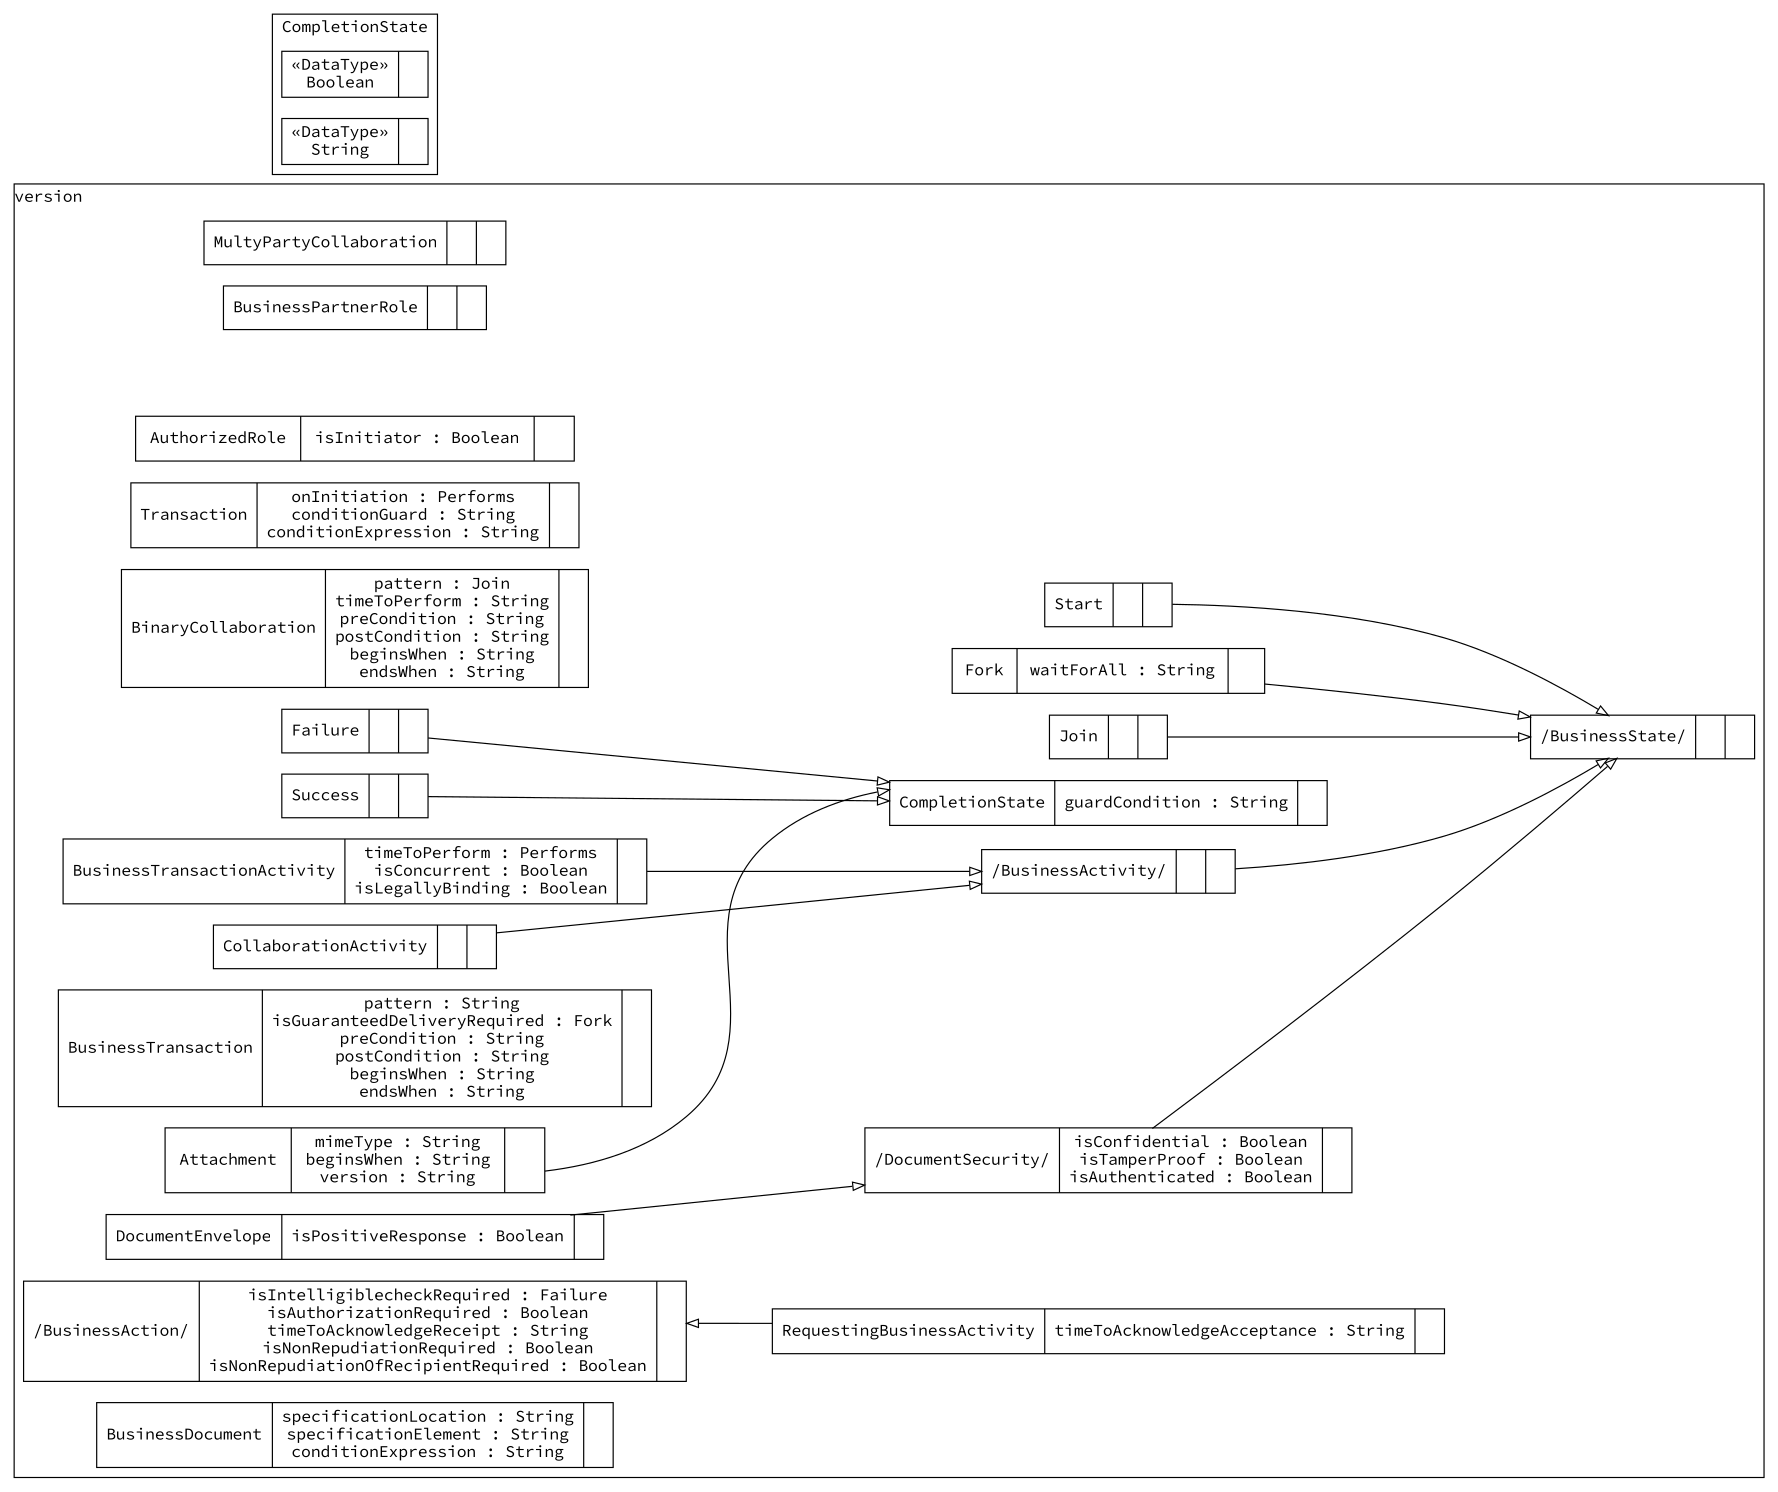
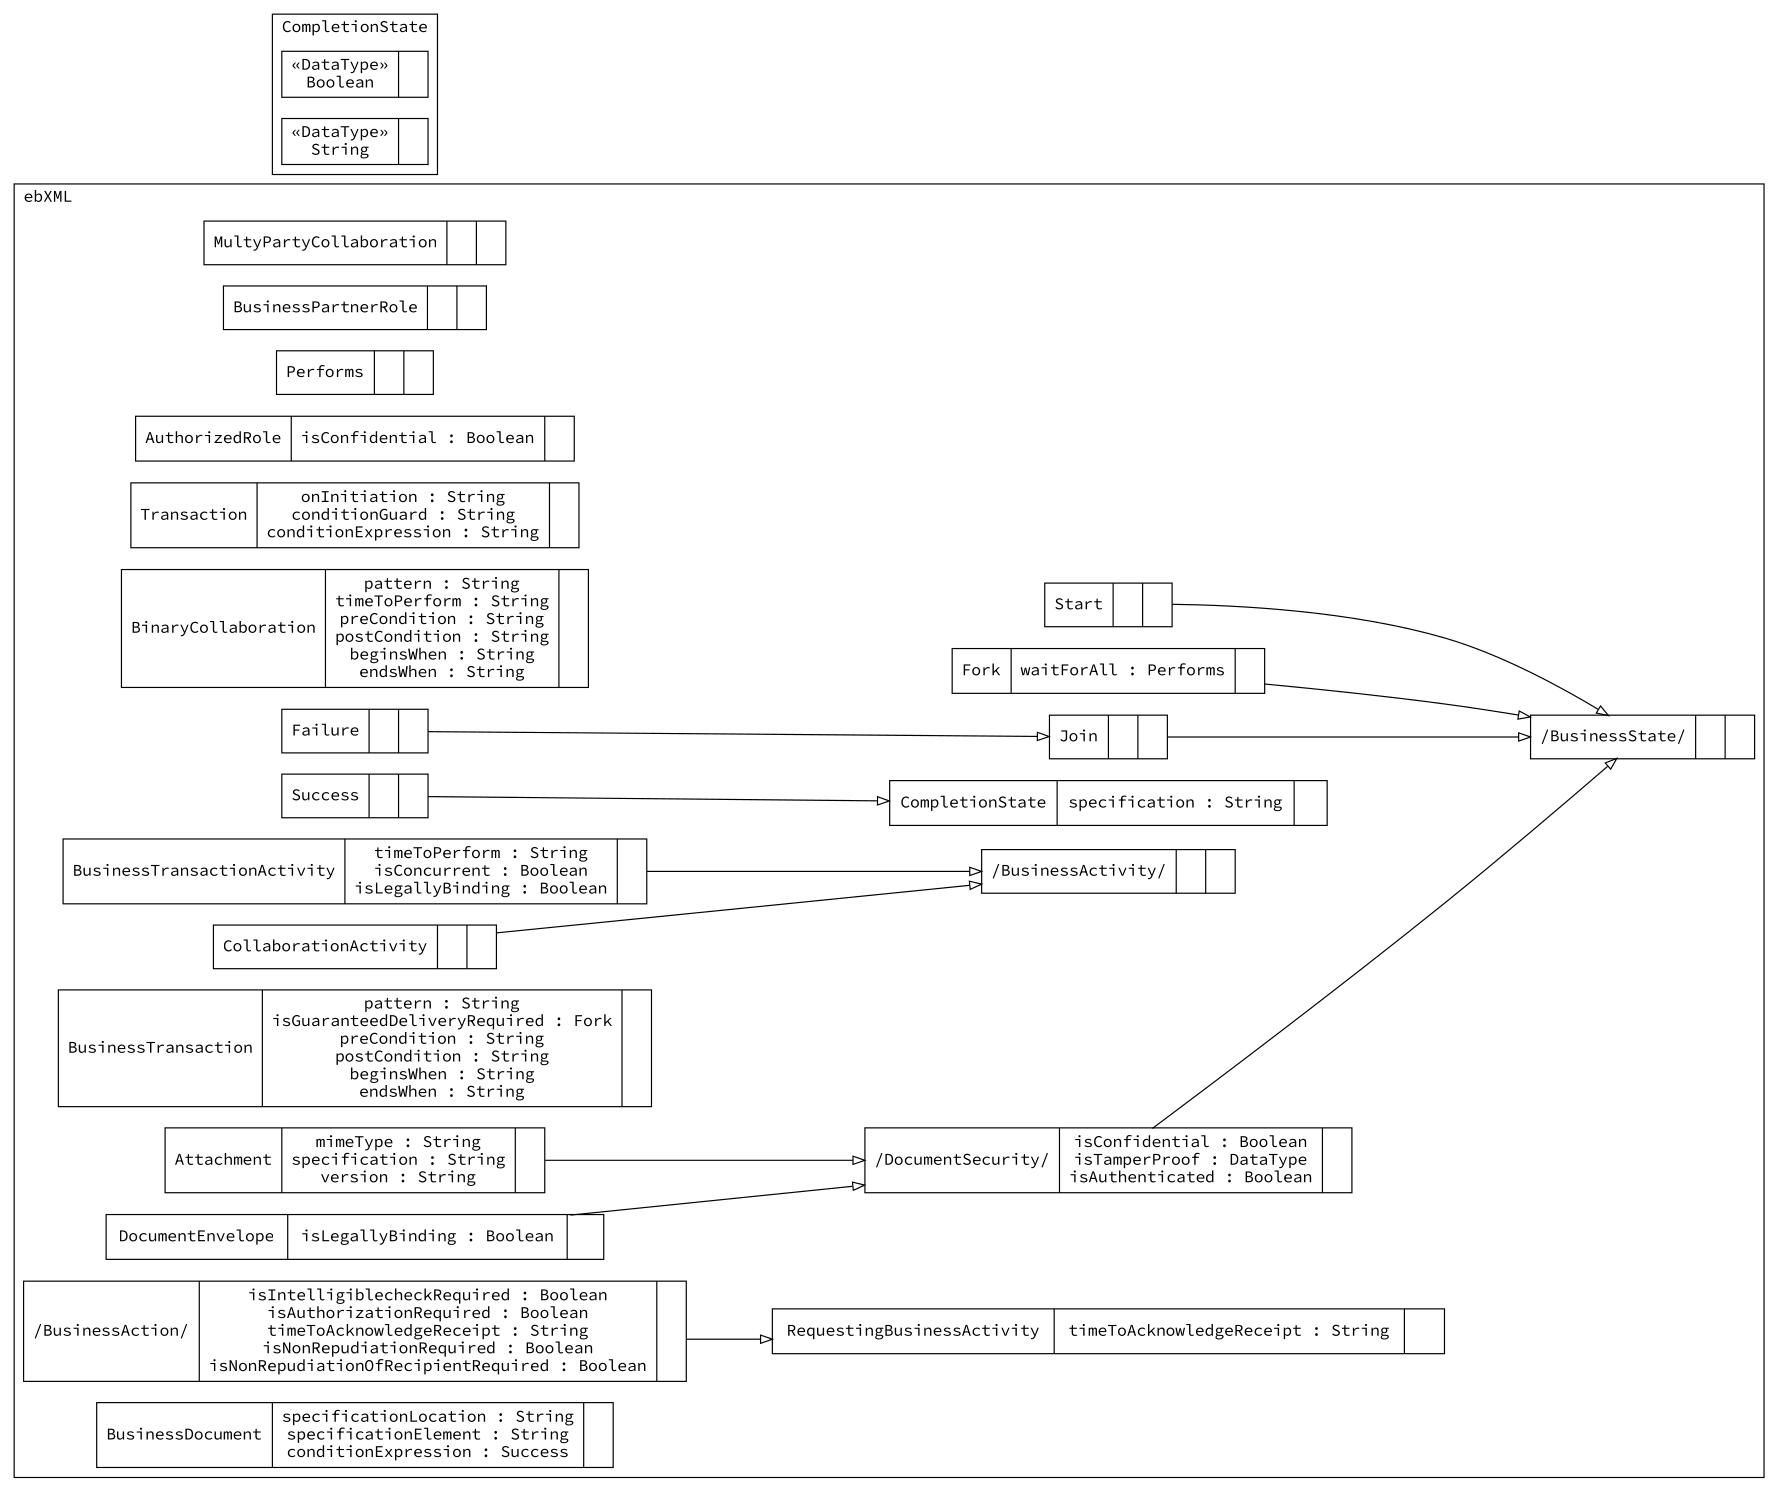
(48, 198) -> (48, 198)
none -> (355, 373)
(417, 438) -> (418, 438)
(403, 497) -> (403, 497)
(442, 584) -> (442, 584)
(1123, 670) -> (1123, 670)
(653, 759) -> (733, 734)
(1176, 802) -> (1176, 802)
(1424, 842) -> none
(481, 853) -> (481, 853)
(730, 996) -> (699, 1160)
(398, 1160) -> (399, 1160)
(1191, 1160) -> (1191, 1160)
(428, 1236) -> (427, 1236)
(428, 1295) -> (428, 1295)
(736, 1323) -> (723, 1339)
(1230, 1331) -> (1229, 1331)
(428, 1452) -> (428, 1452)
